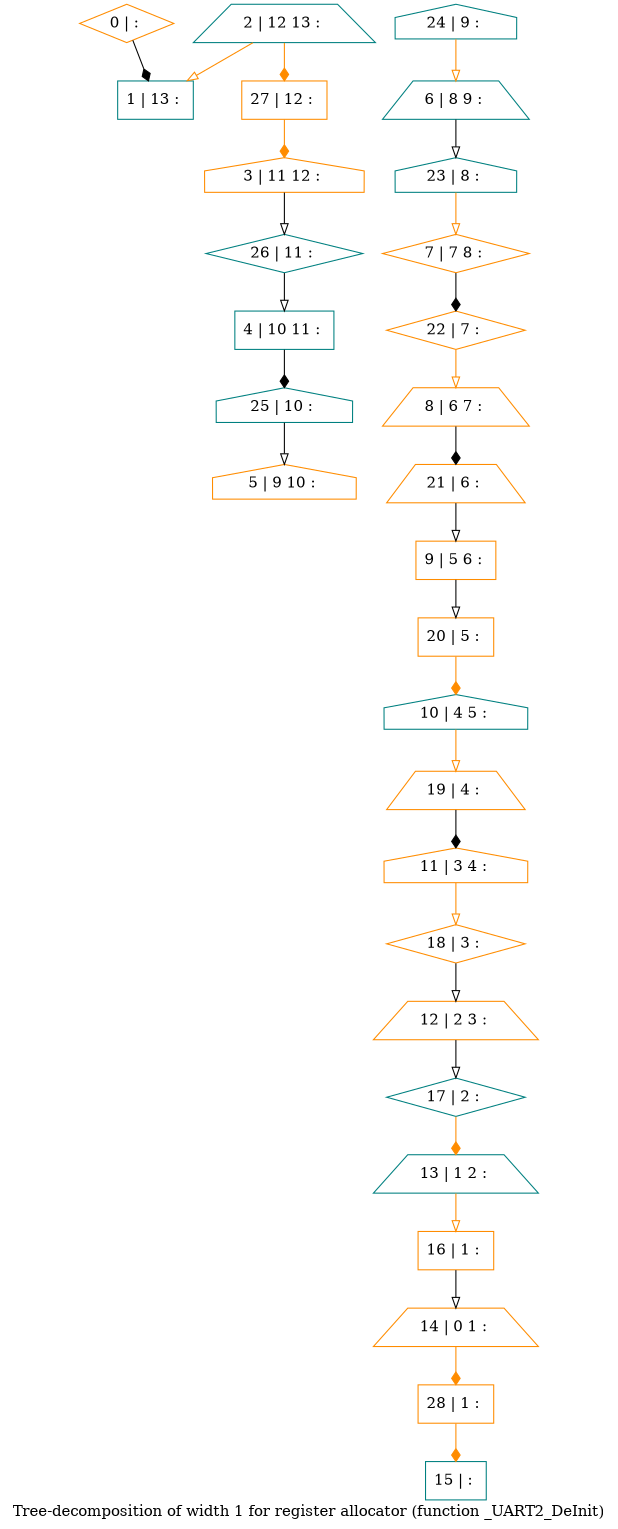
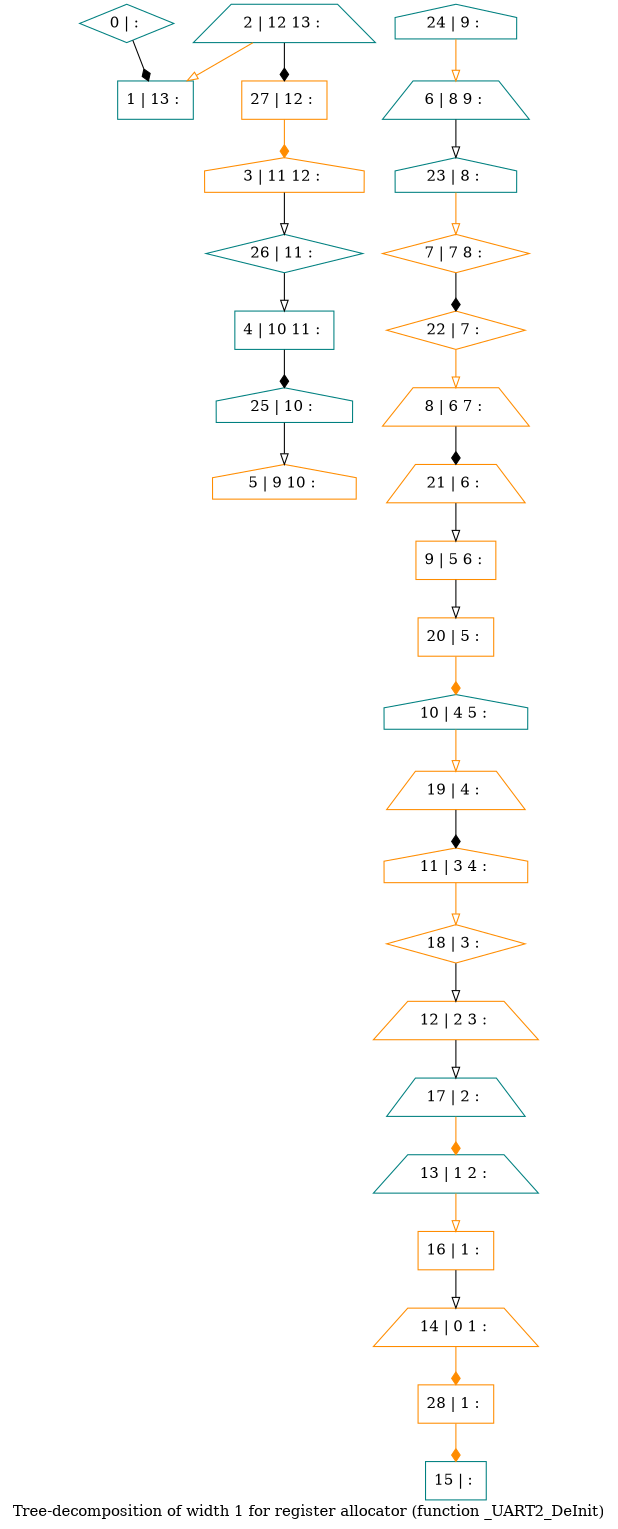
(127, 23) -> (127, 23)
(284, 56) -> (284, 56)
(456, 1097) -> (456, 1097)
